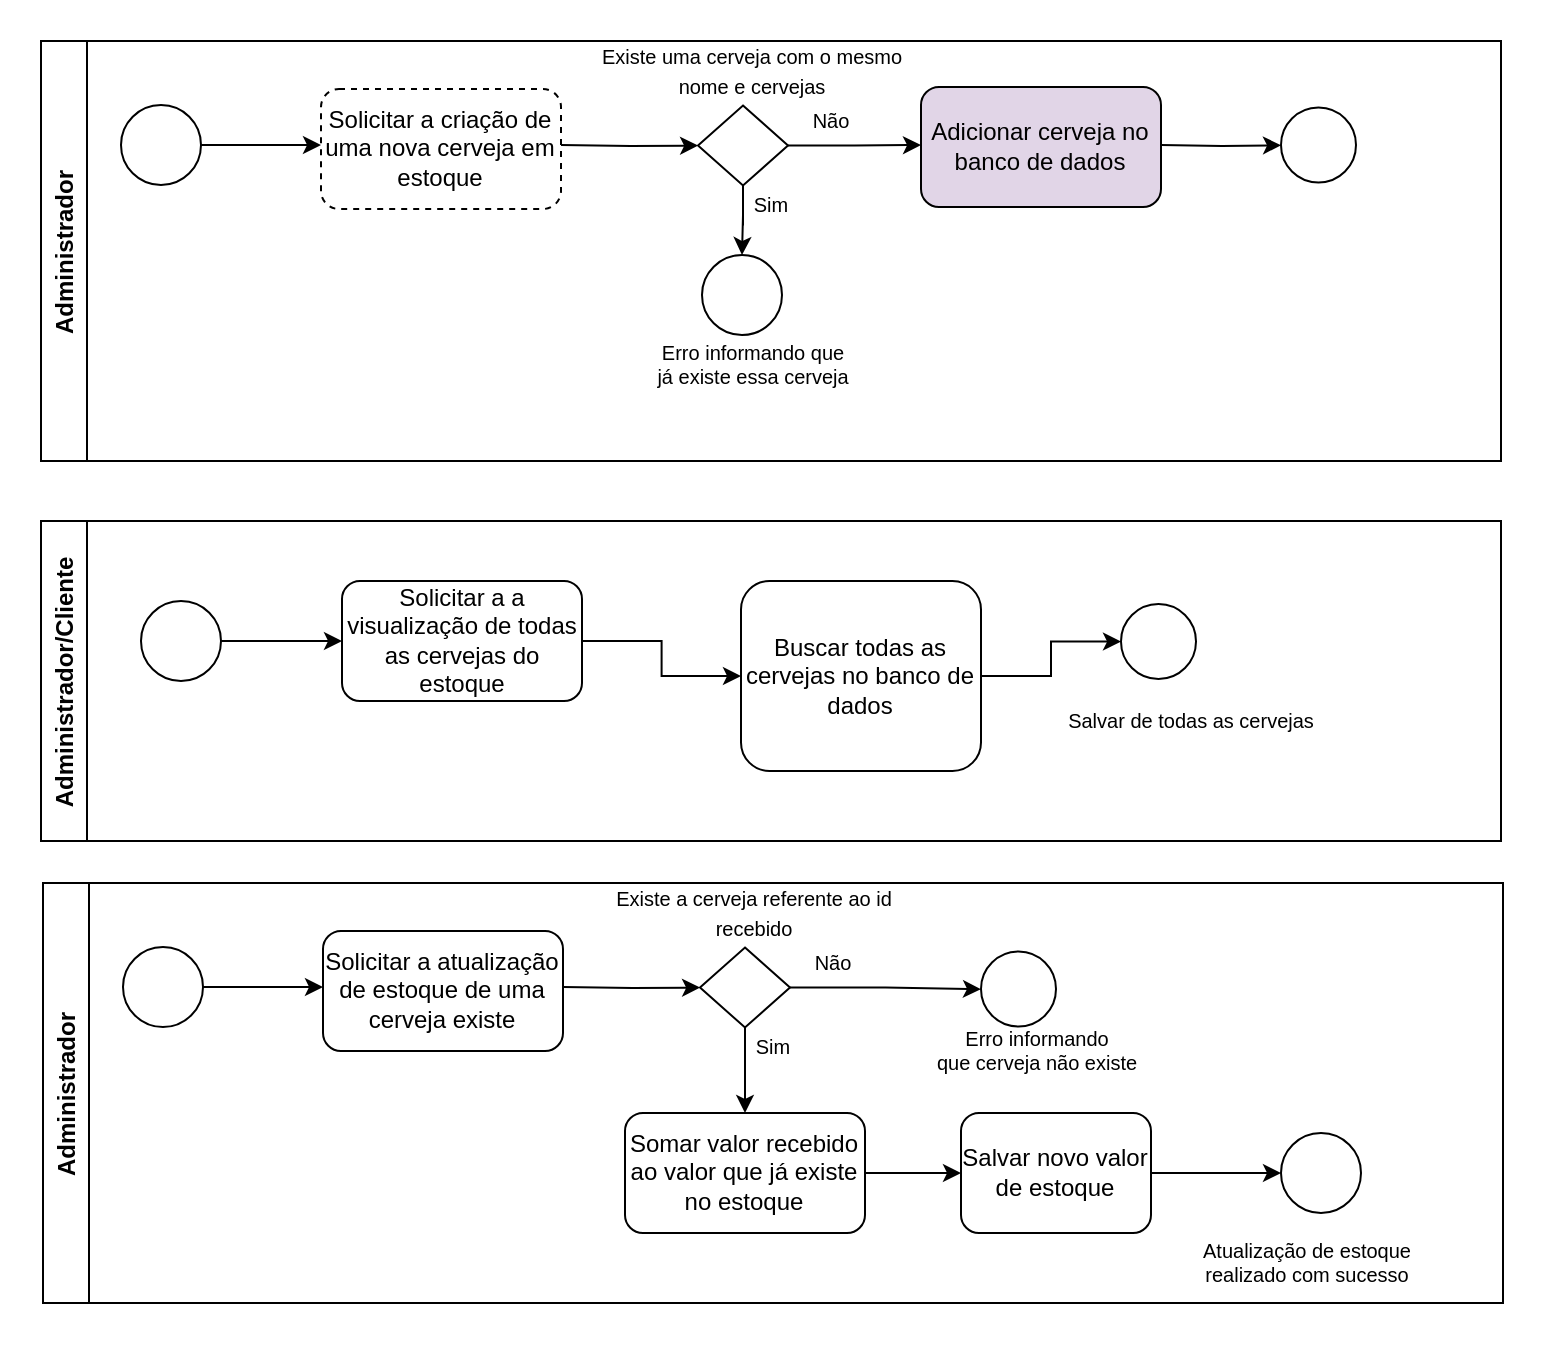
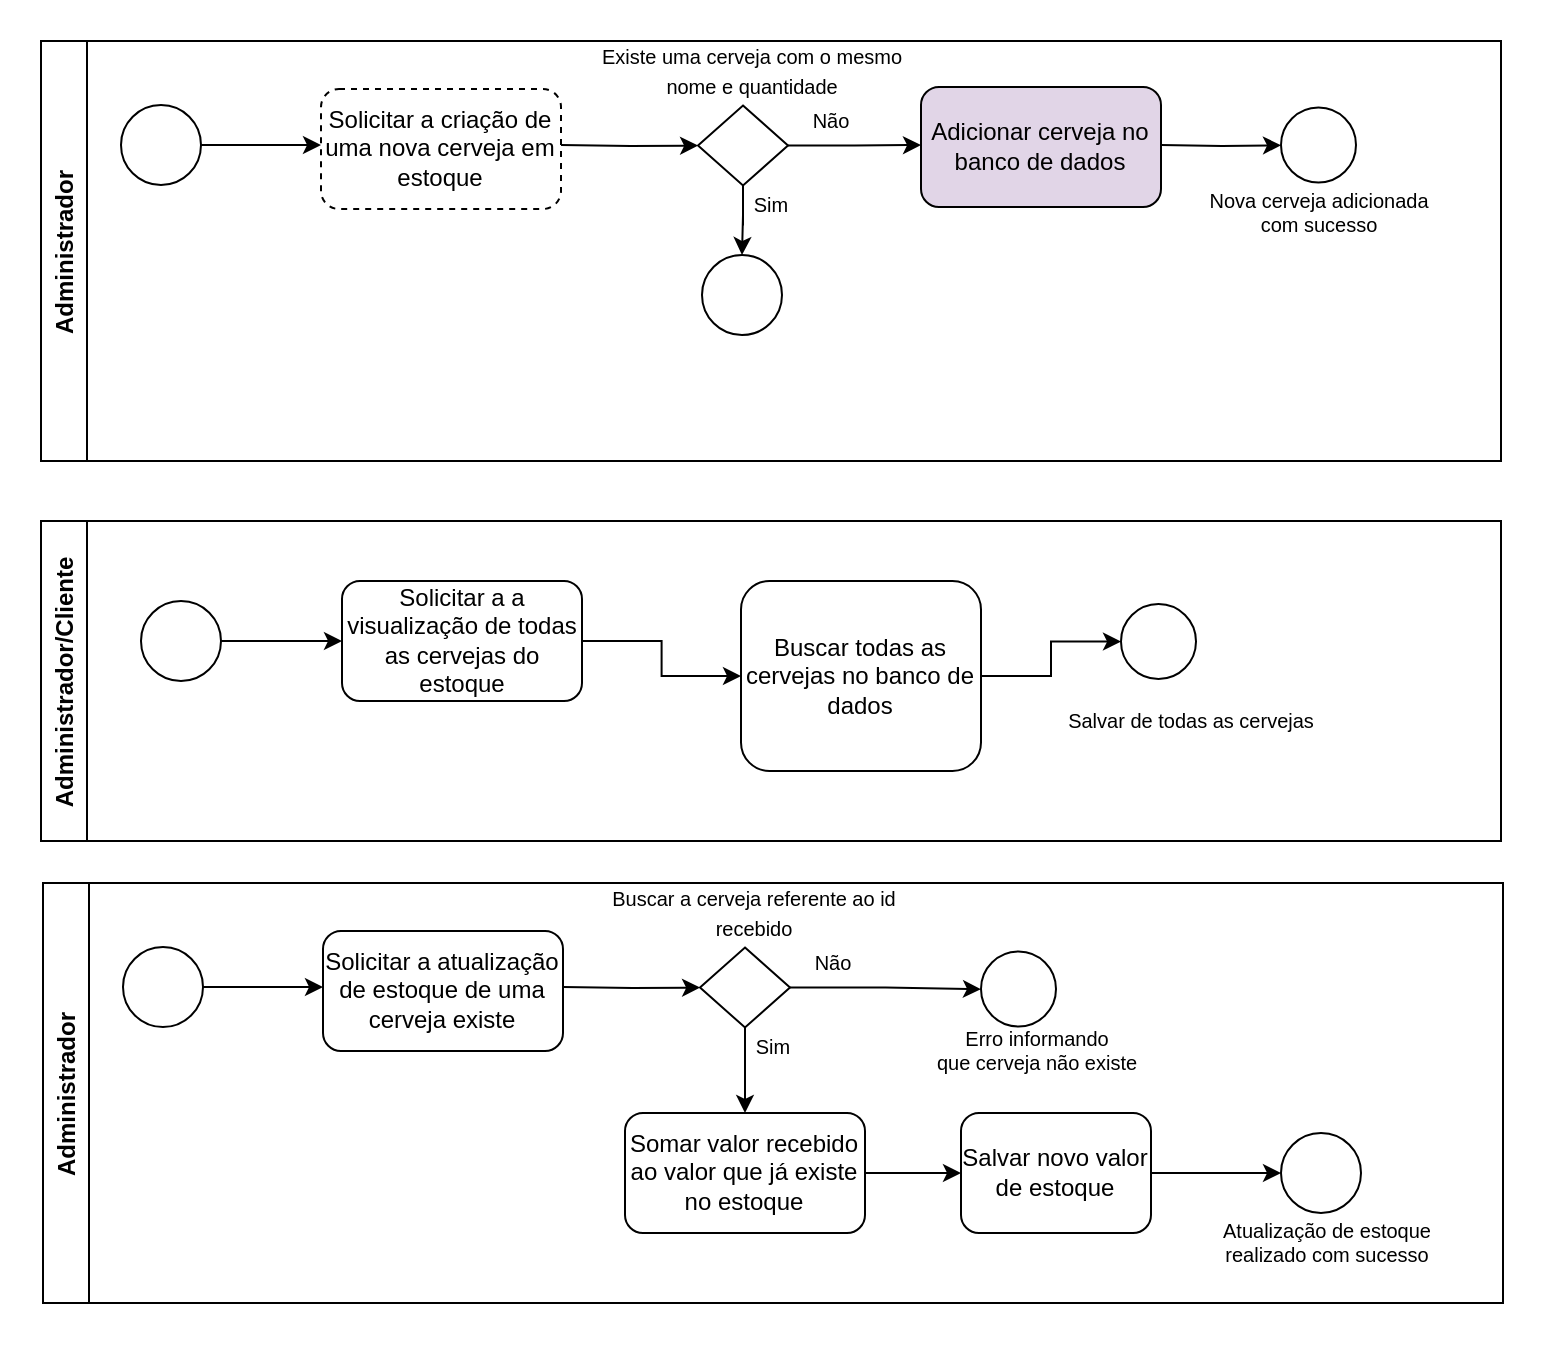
(753, 71) -> (753, 71)
none -> (1319, 213)
(752, 365) -> none
(755, 913) -> (755, 913)
(1307, 1263) -> (1327, 1243)
